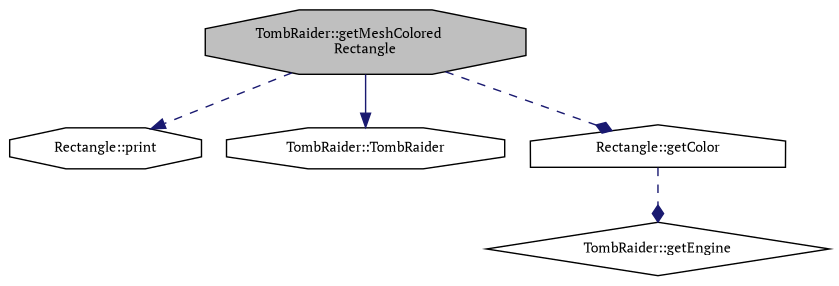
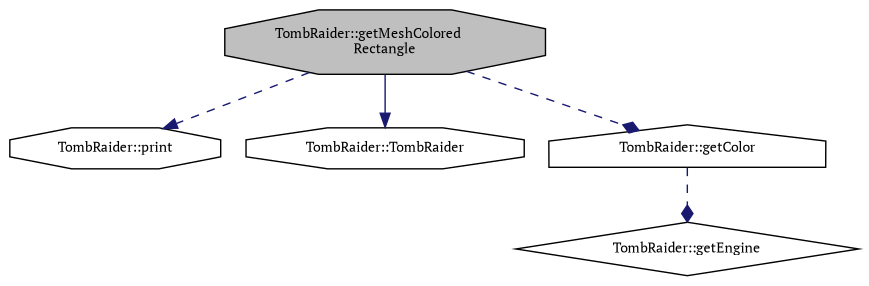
(106, 148) -> (115, 148)
(658, 148) -> (687, 148)
